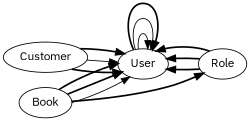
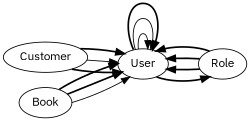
(135, 94) -> (179, 81)
